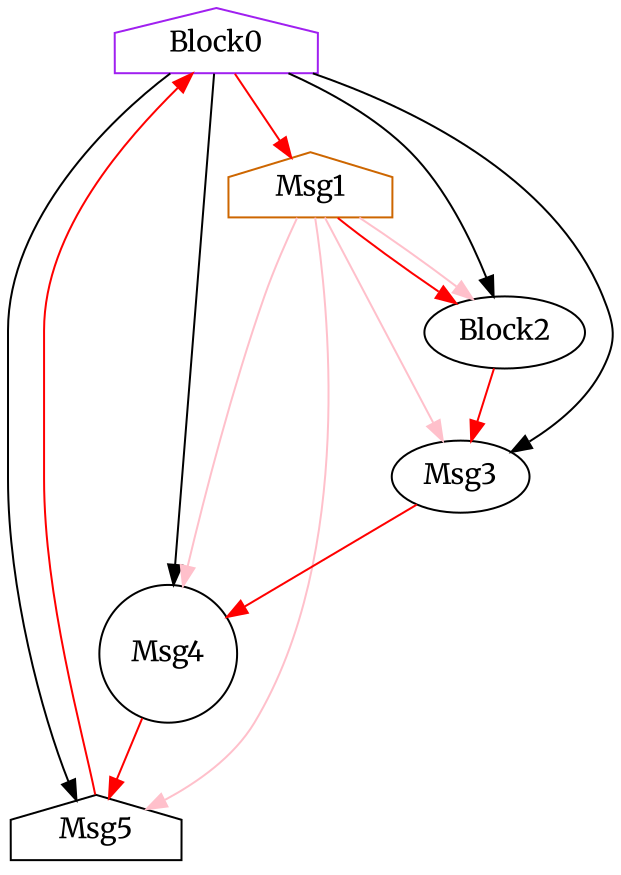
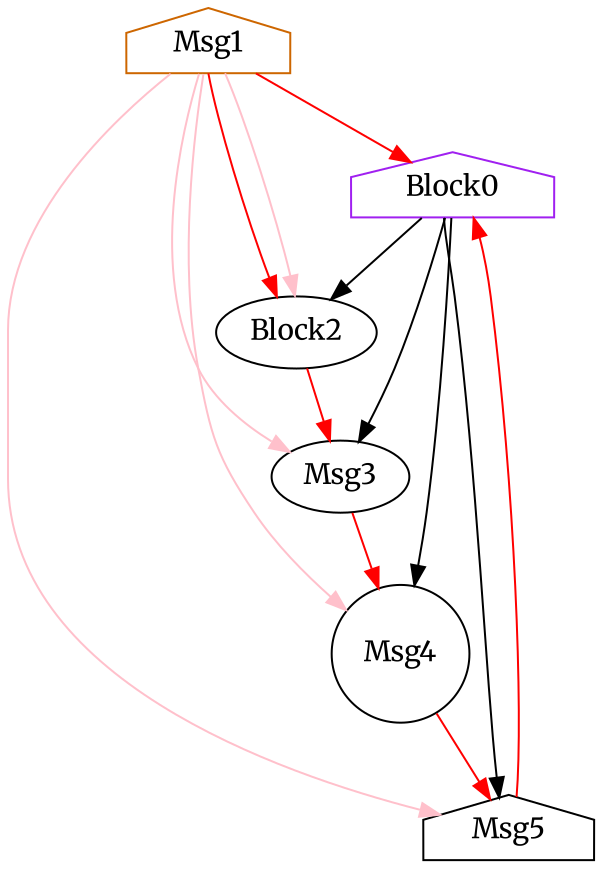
(257, 107) -> (325, 113)
